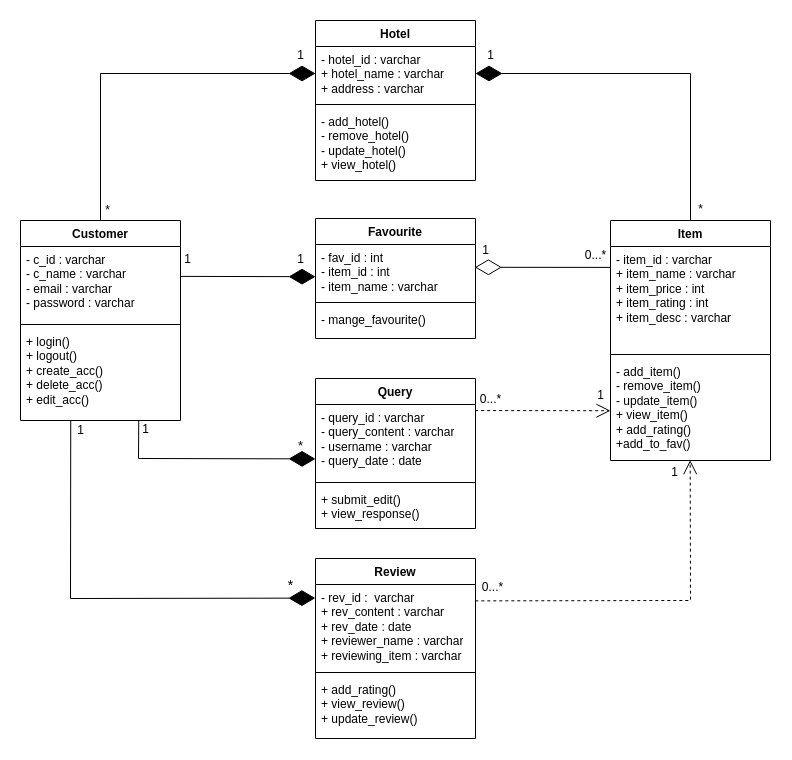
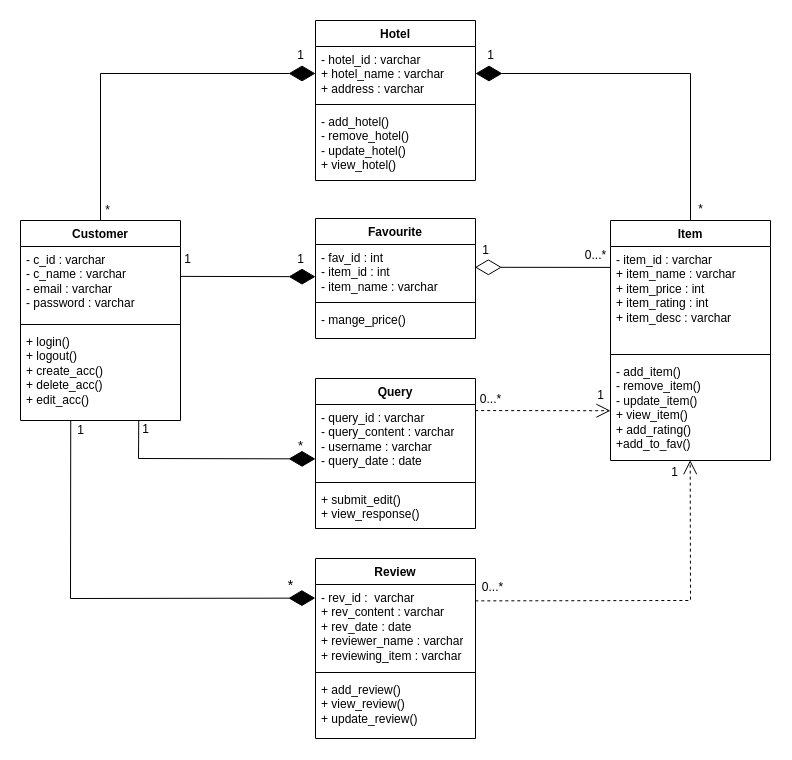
(382, 321) -> (369, 321)
(376, 705) -> (376, 705)
